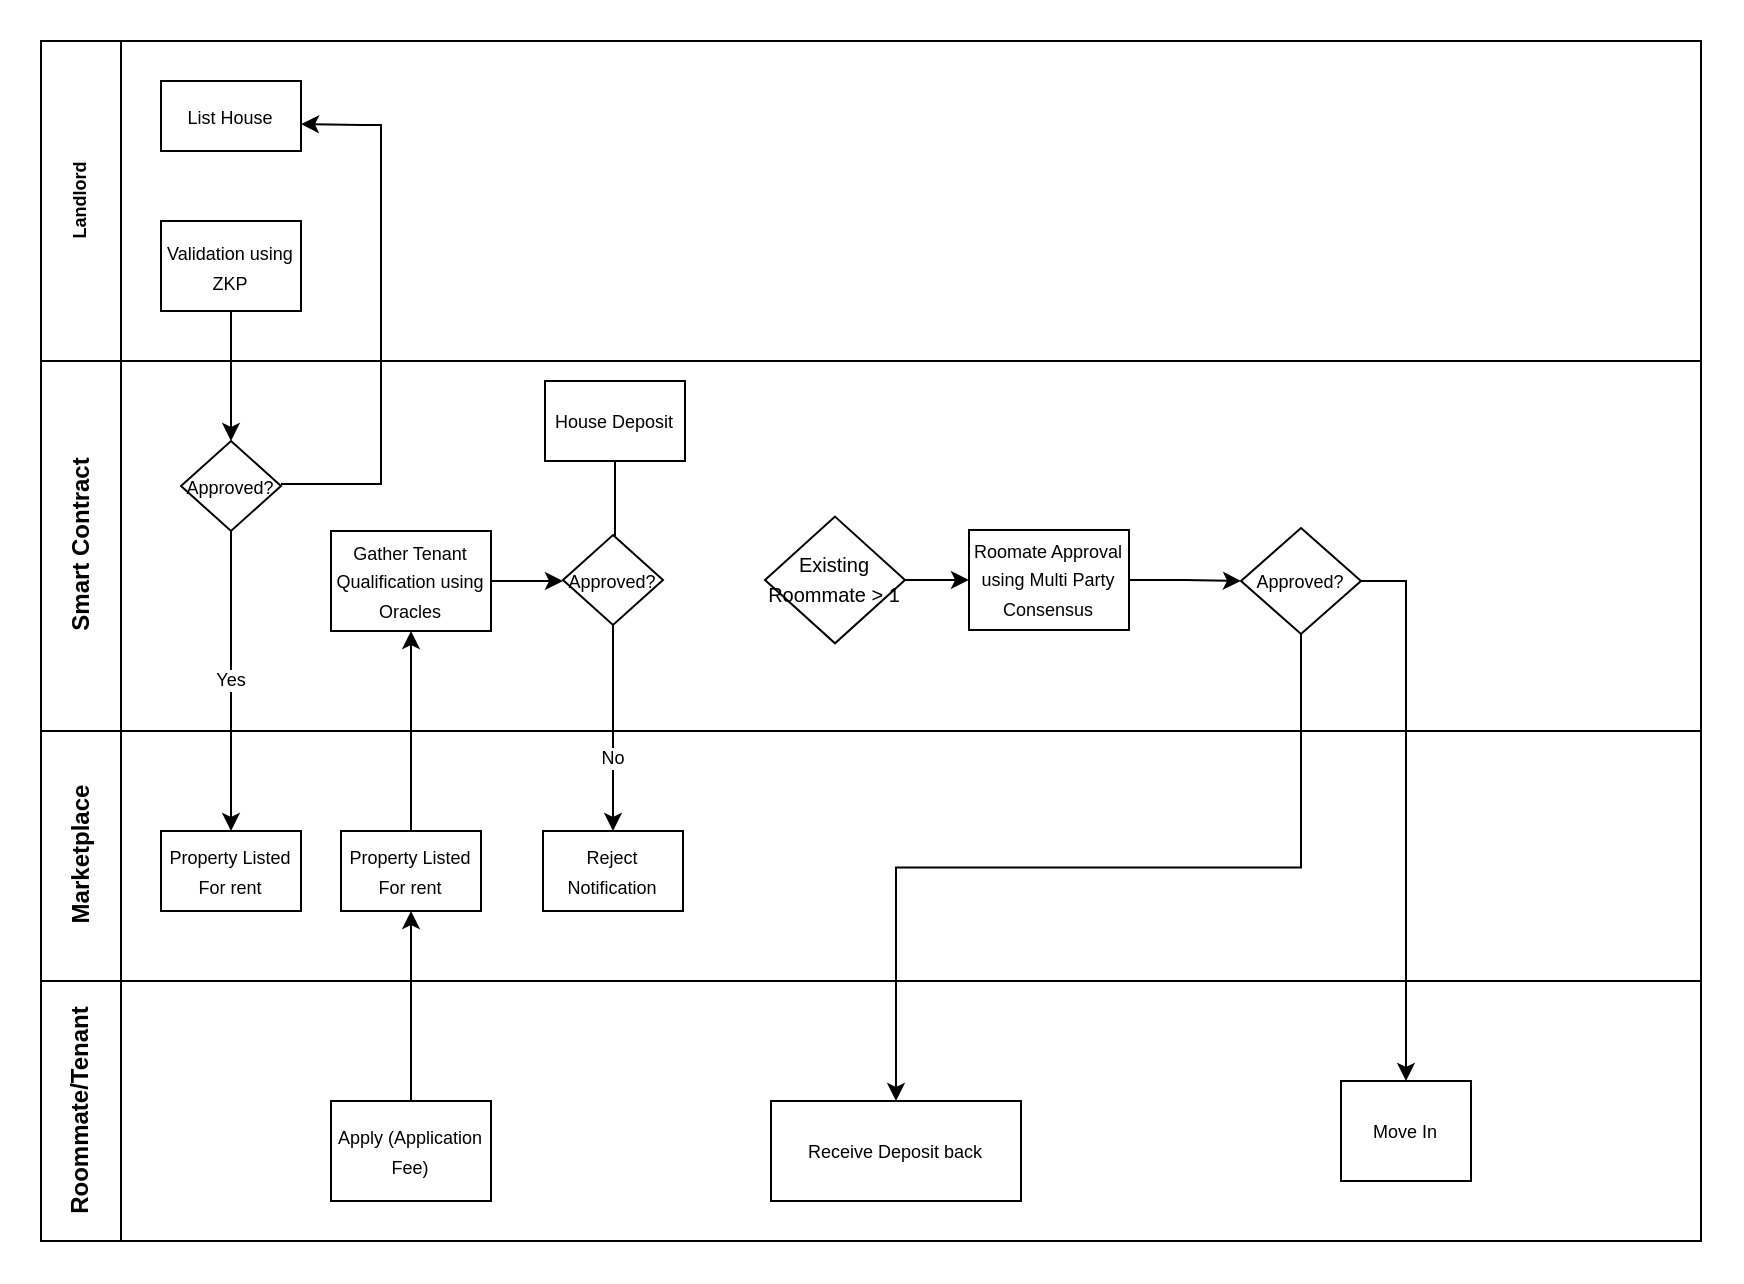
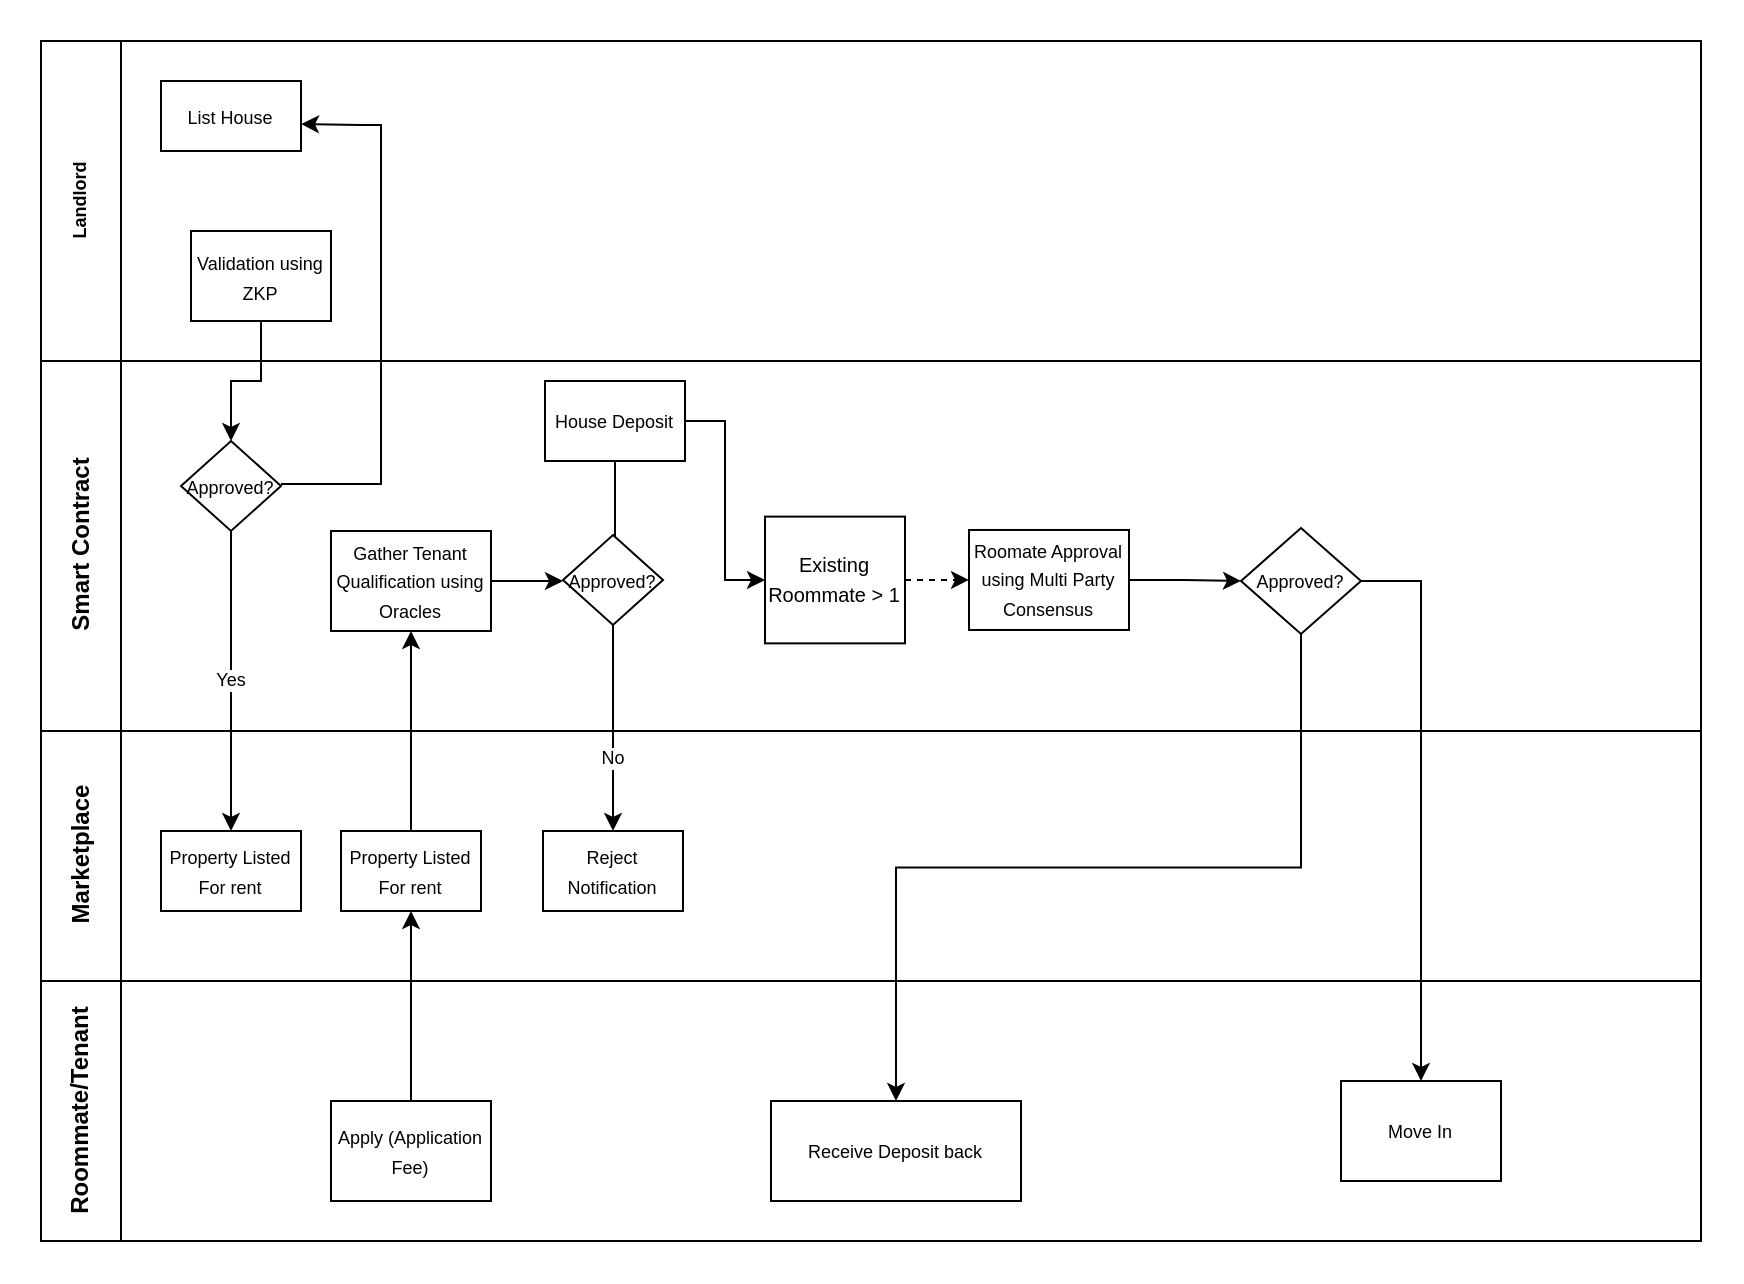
(231, 266) -> (261, 276)
none -> (725, 494)
(835, 580) -> (835, 580)
(929, 580) -> (929, 580)
(1406, 1131) -> (1421, 1131)
